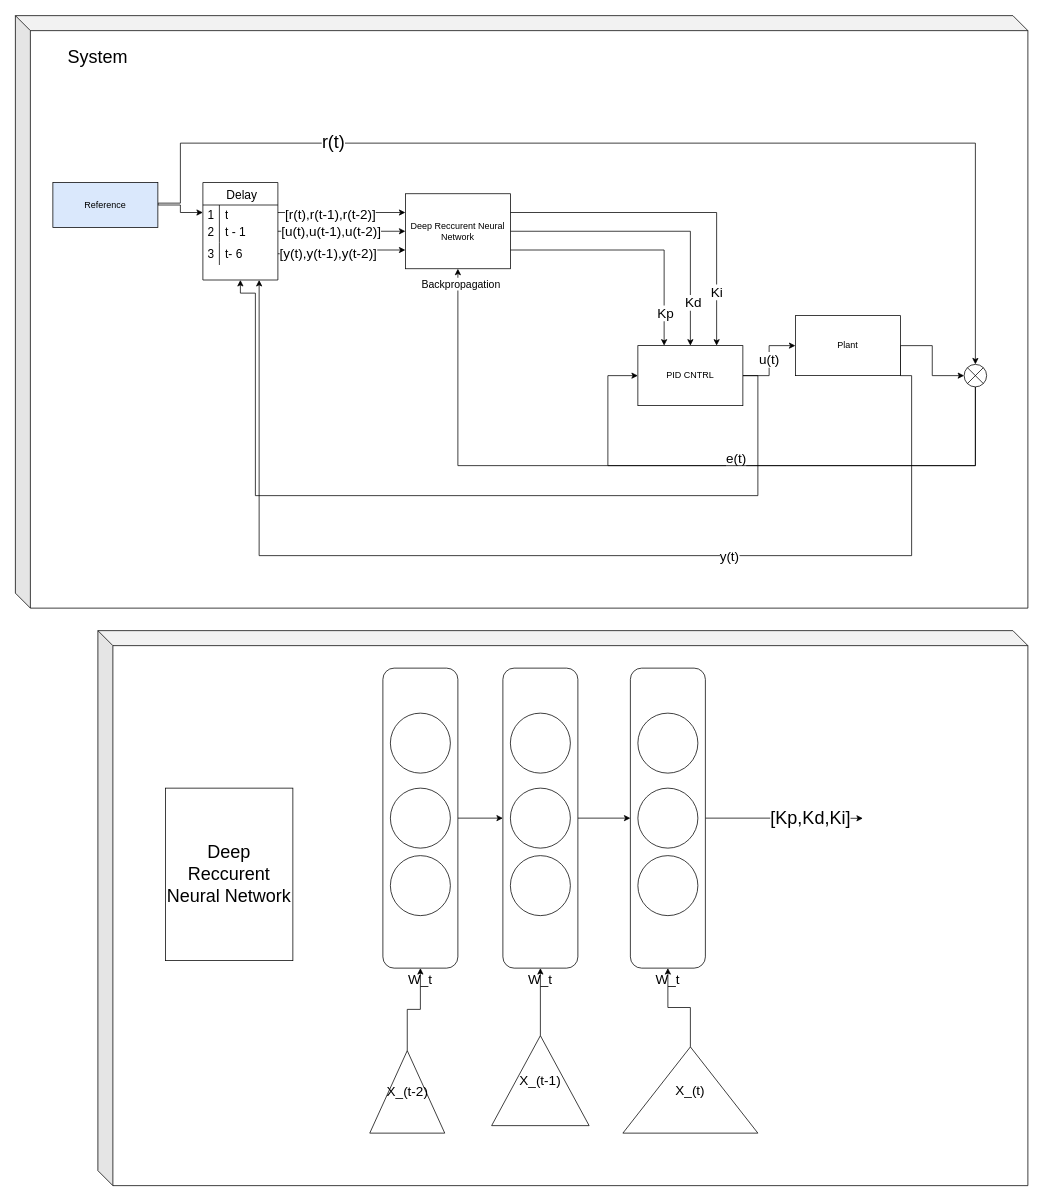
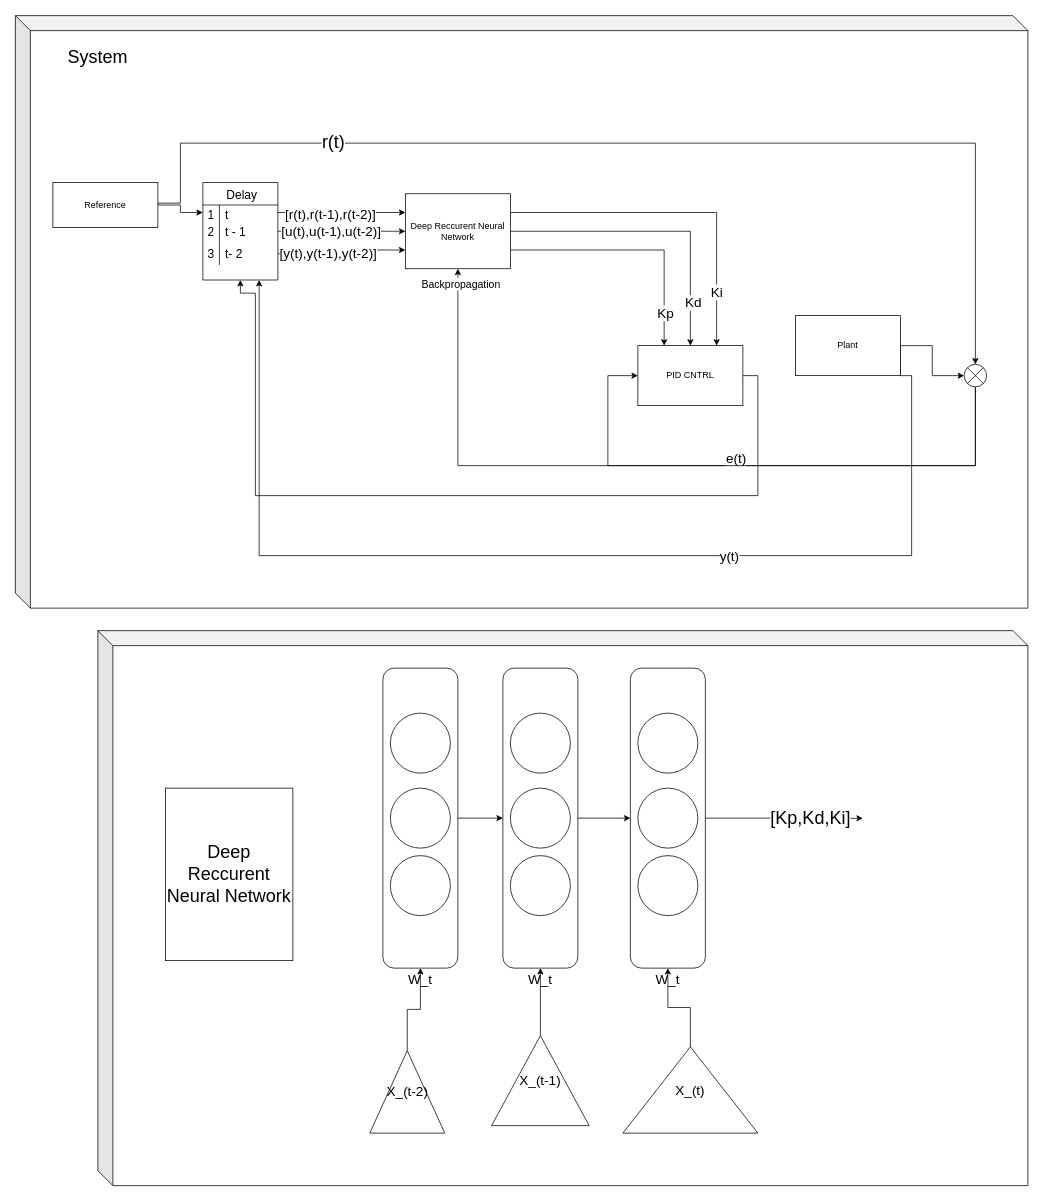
(105, 205) -> (105, 205)
(237, 254) -> (237, 254)
(769, 355) -> none
